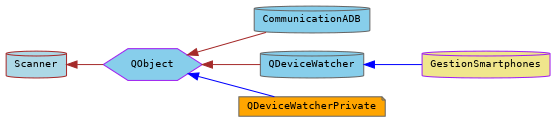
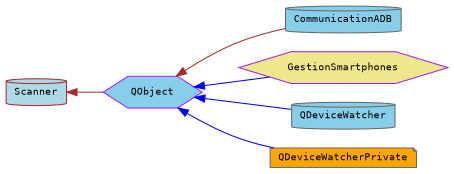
(237, 65) -> (248, 104)
(398, 65) -> (237, 81)
(486, 65) -> (343, 68)
